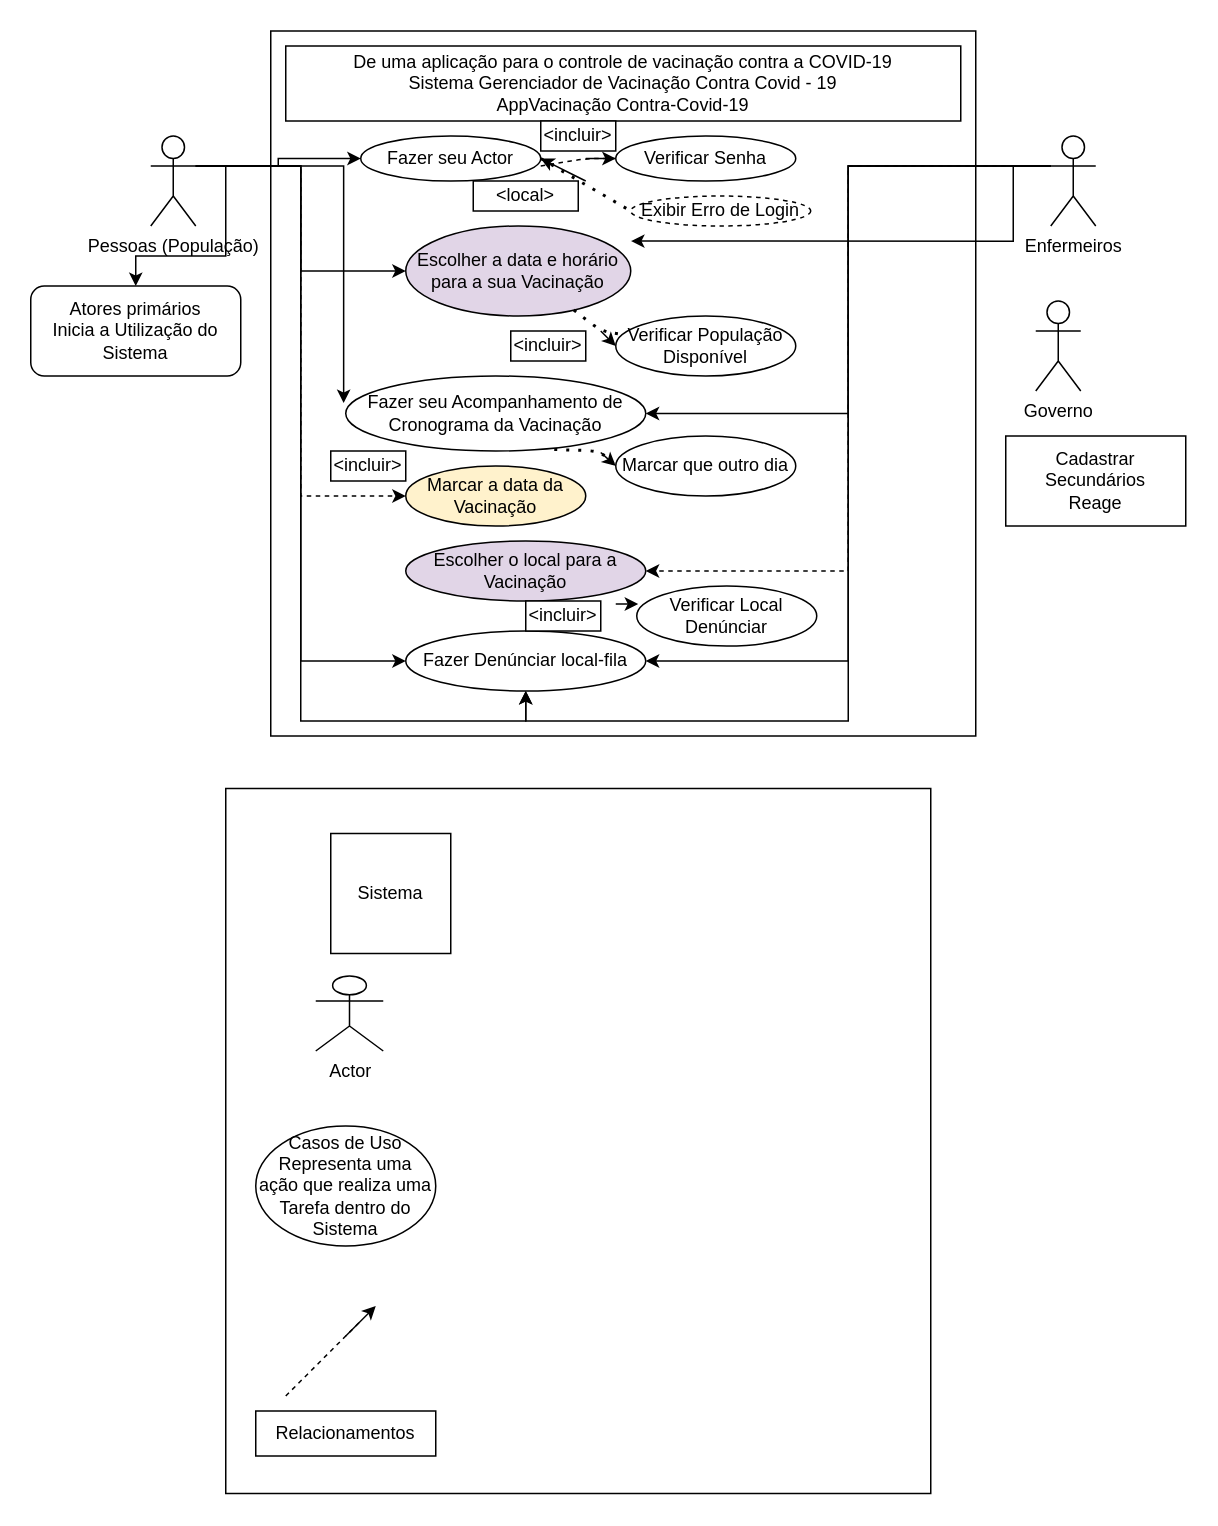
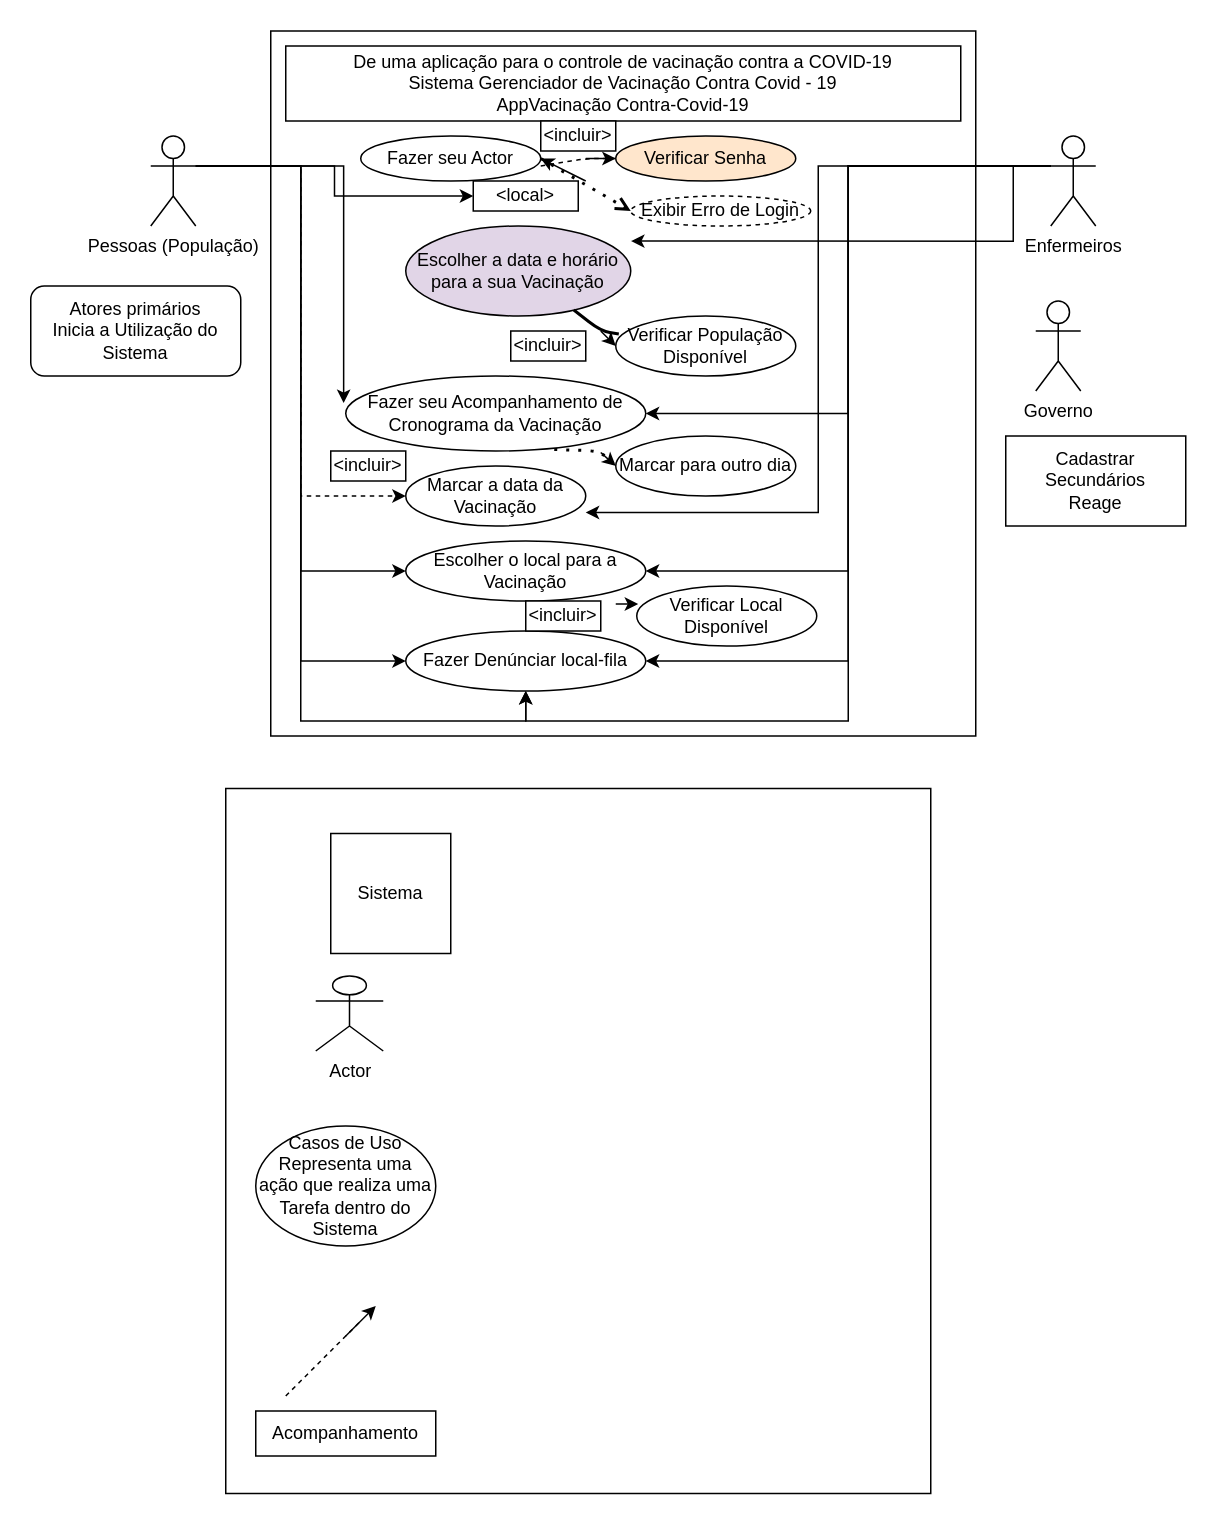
(313, 158) -> (385, 196)
(706, 158) -> (706, 158)
(625, 207) -> (622, 206)
(215, 256) -> (349, 571)
(349, 271) -> none
(594, 325) -> (594, 325)
none -> (818, 436)
(706, 466) -> (706, 466)
(496, 496) -> (496, 496)
(526, 571) -> (526, 571)
(752, 571) -> (752, 571)
(727, 616) -> (727, 616)
(346, 1433) -> (346, 1433)
